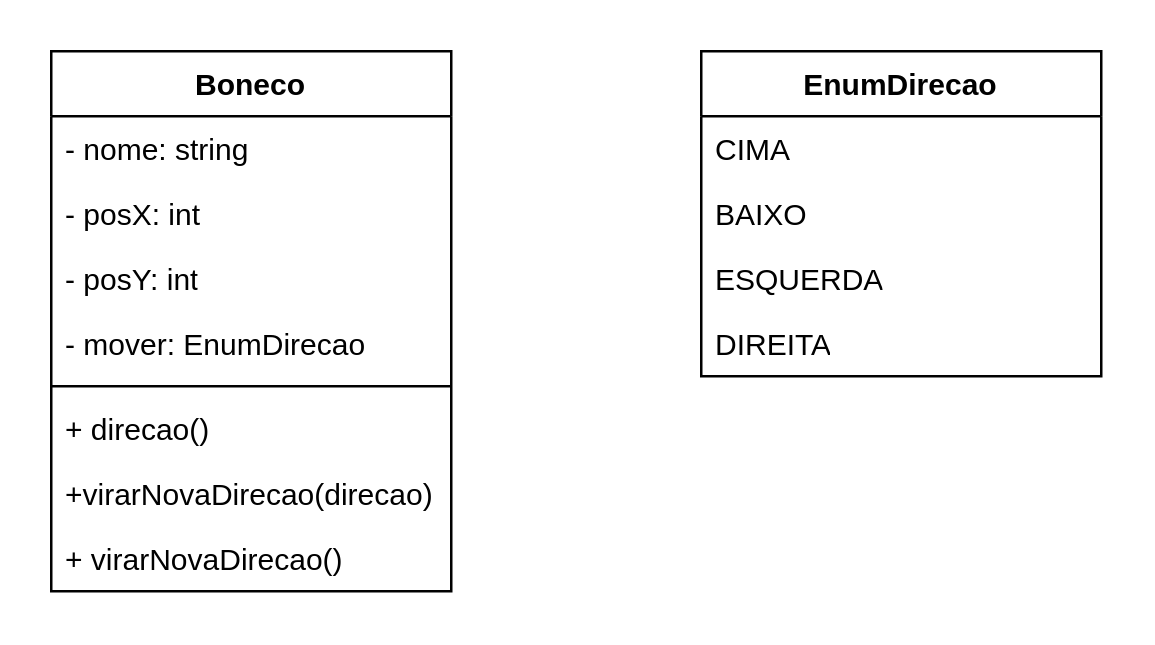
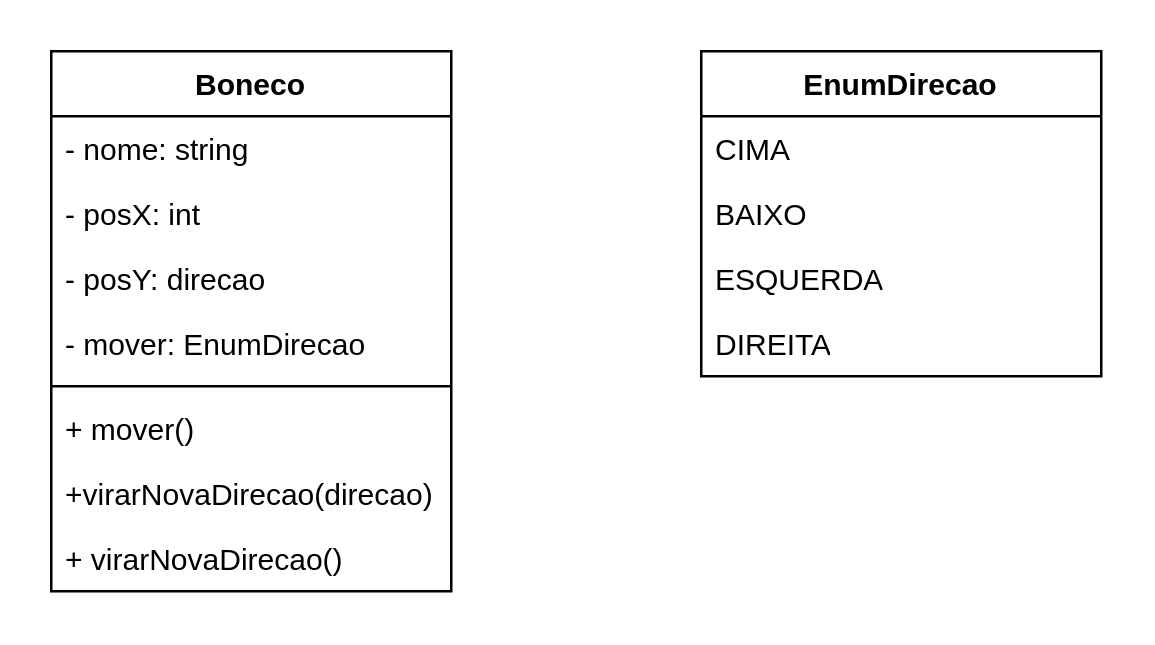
(143, 282) -> (177, 282)
(151, 432) -> (138, 432)
